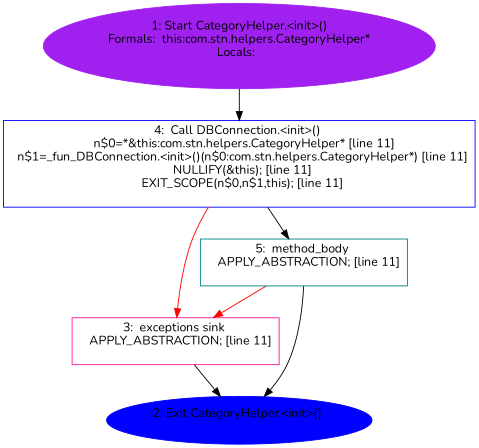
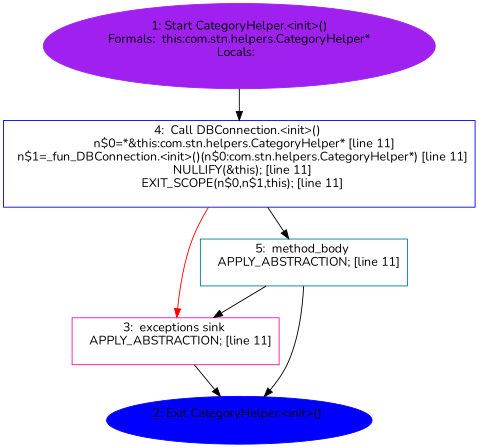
(244, 299) -> (244, 299)
